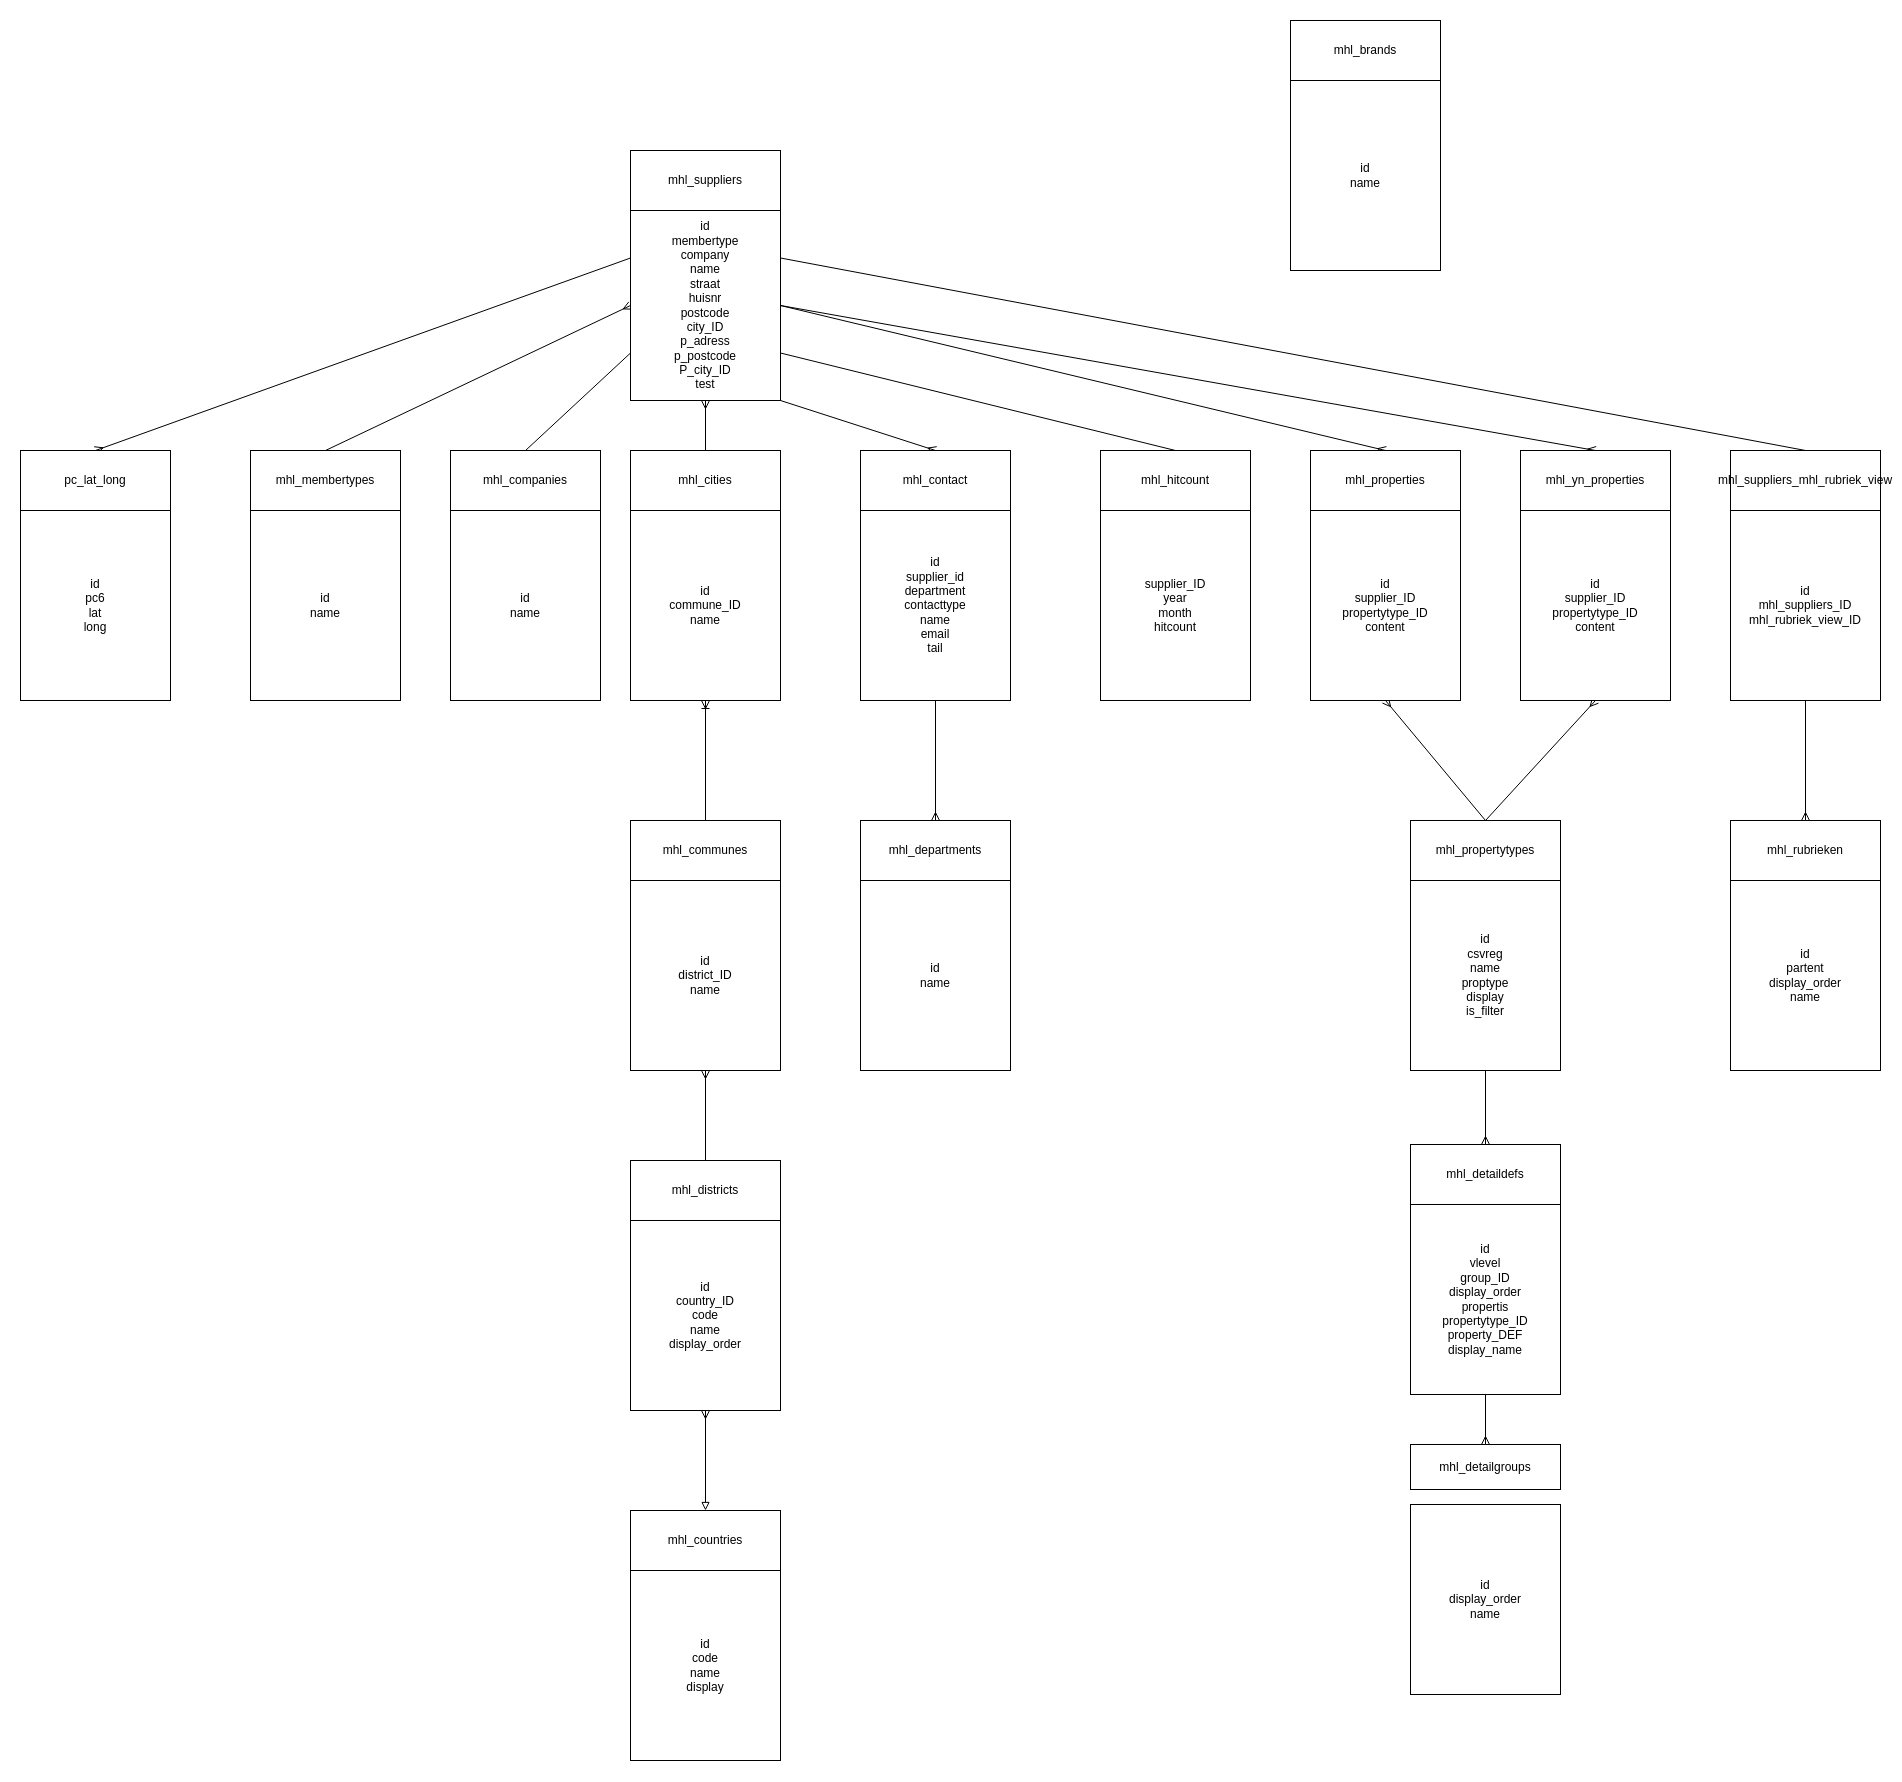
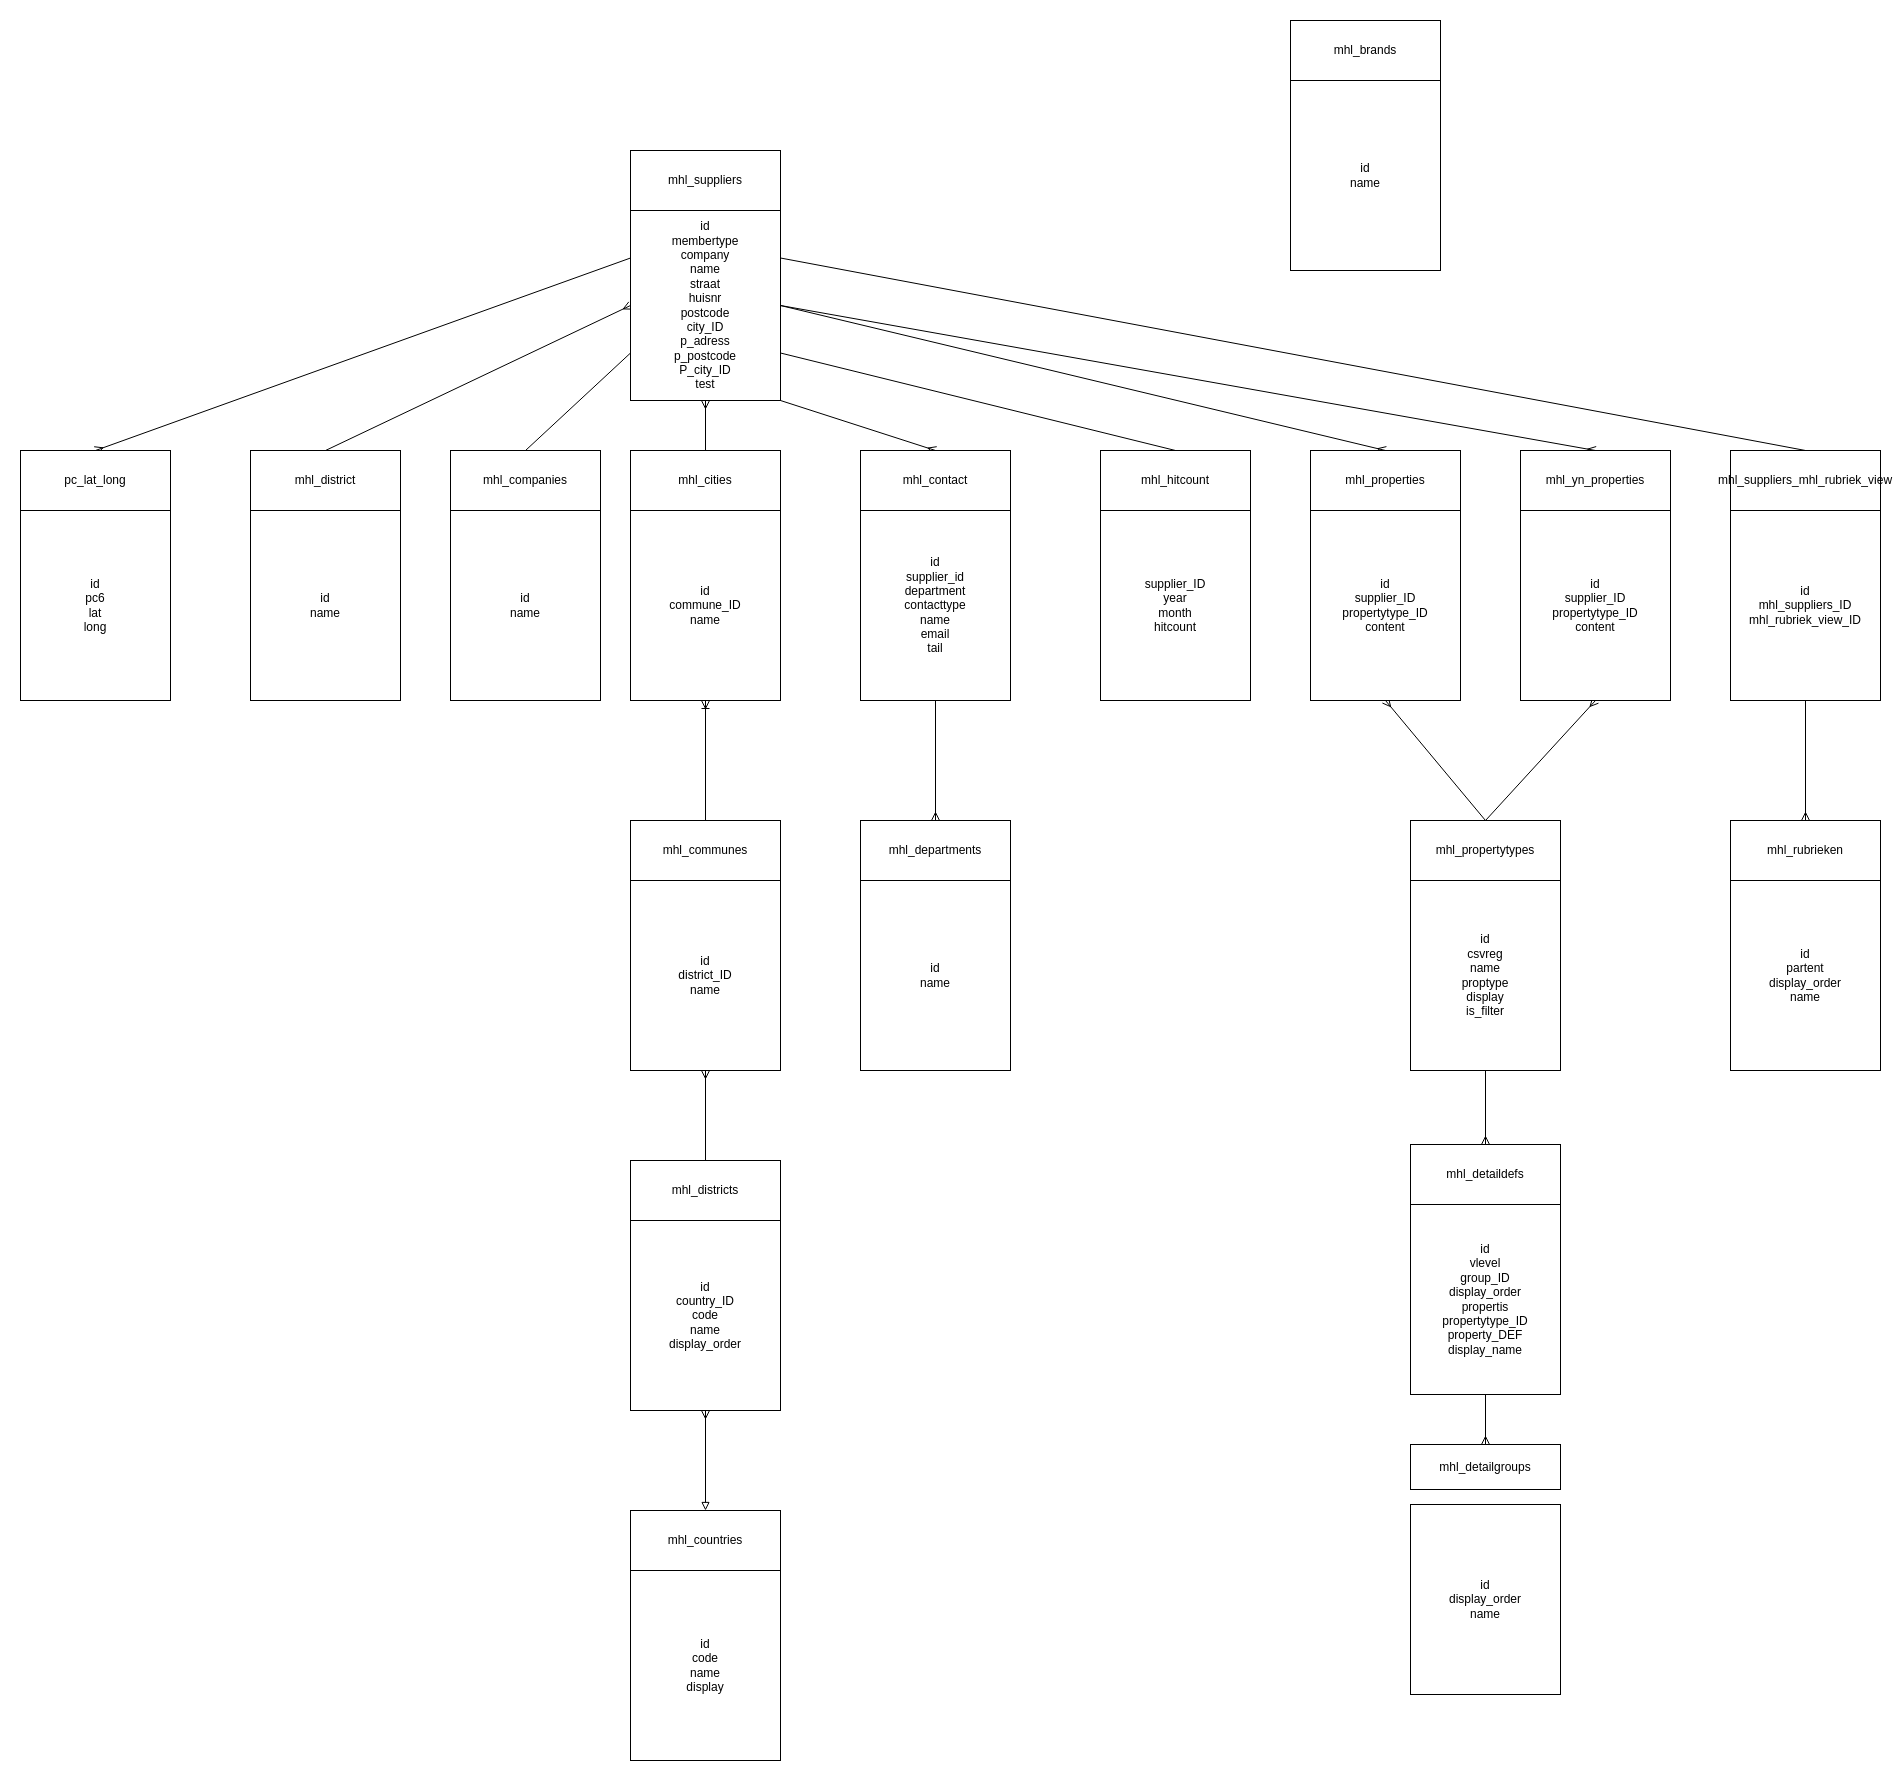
(326, 481) -> (326, 481)
